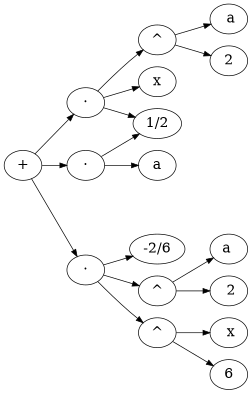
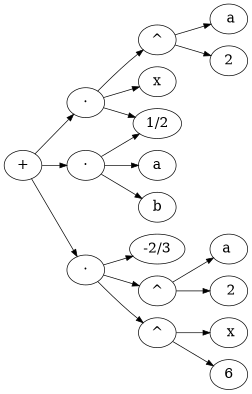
none -> (157, 207)
(157, 249) -> (157, 249)
